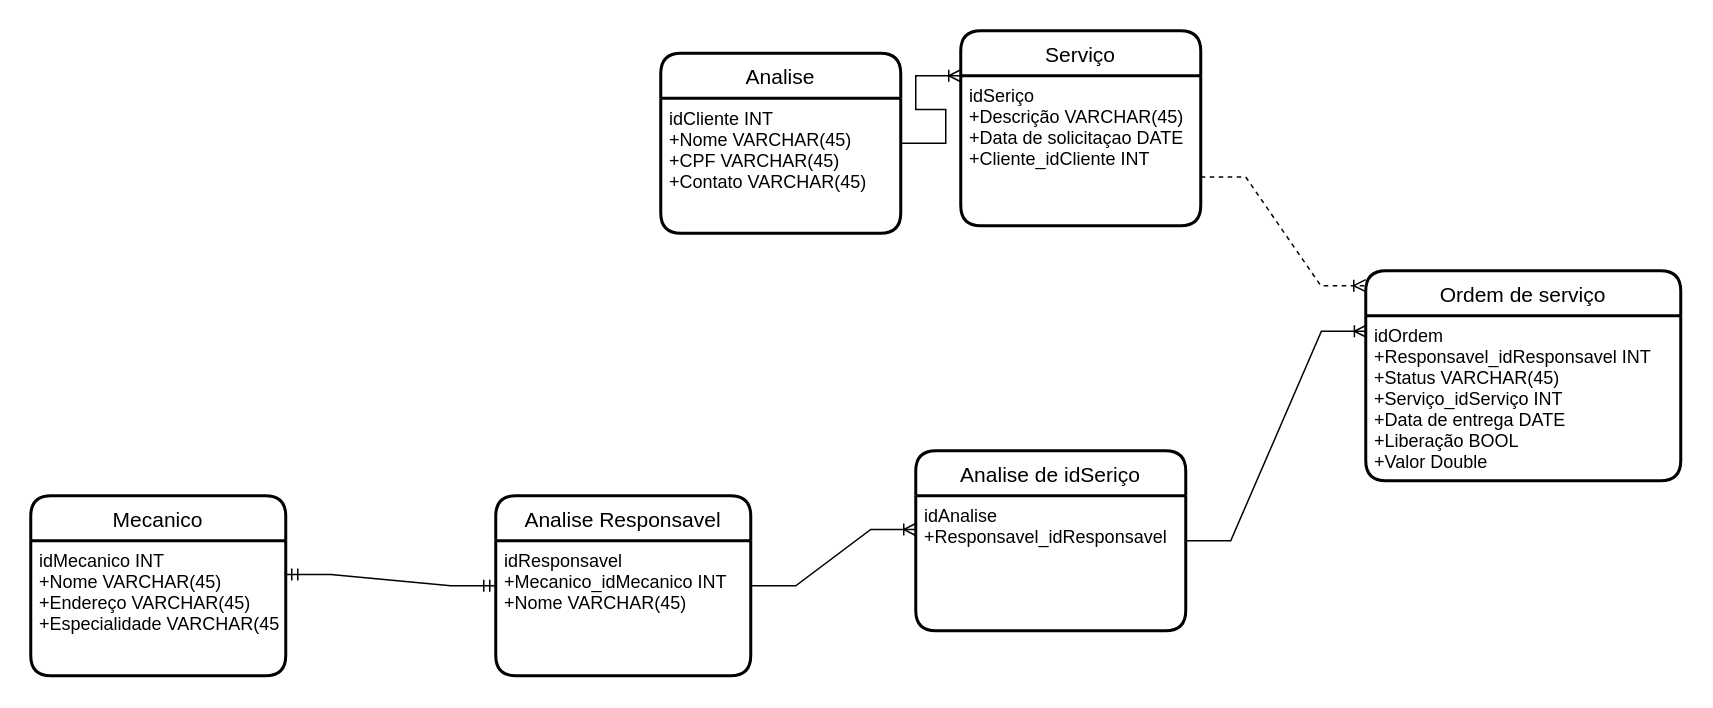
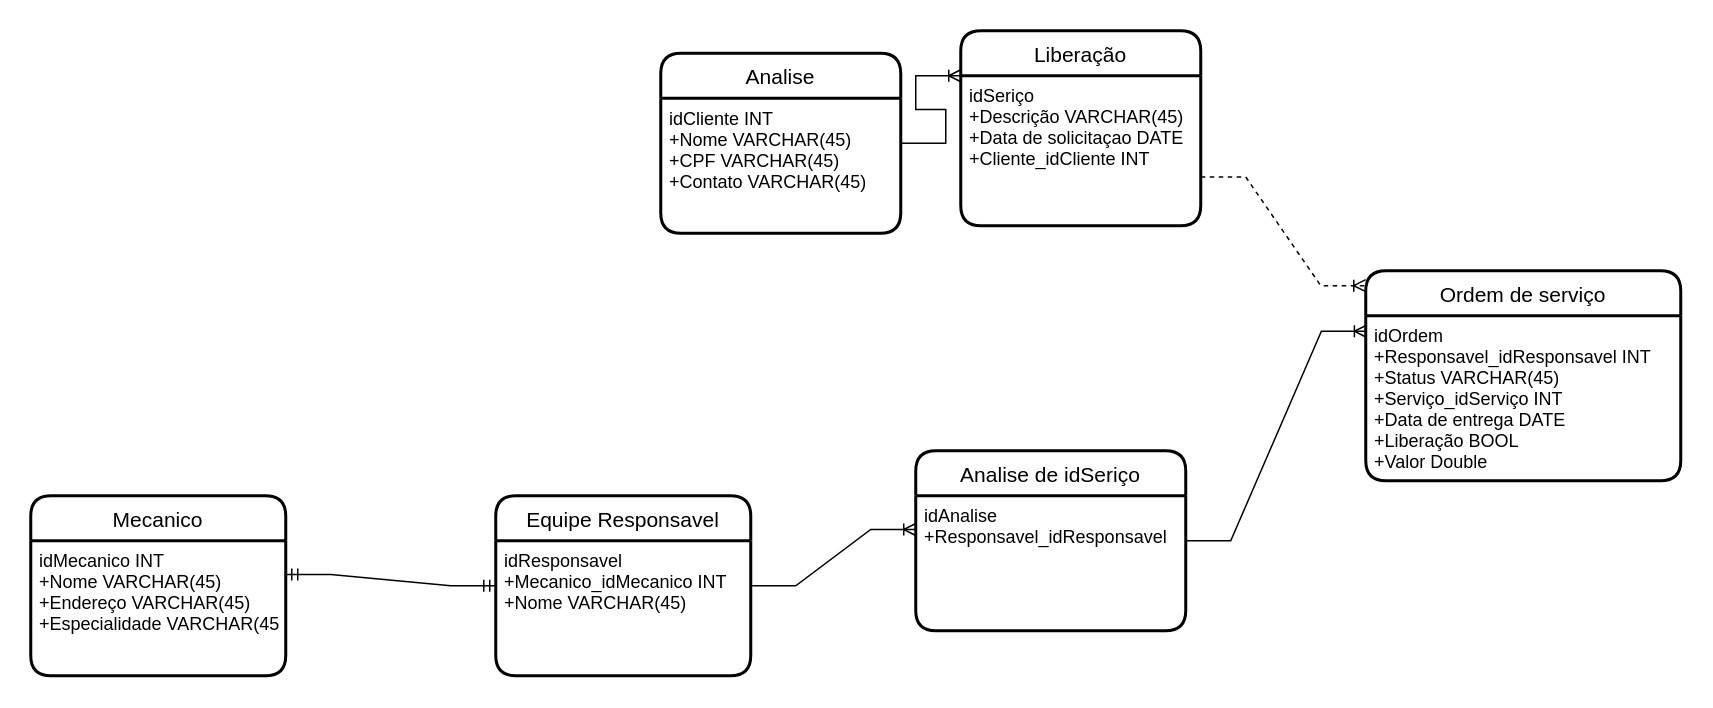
(1080, 55) -> (1080, 55)
(623, 520) -> (623, 520)
